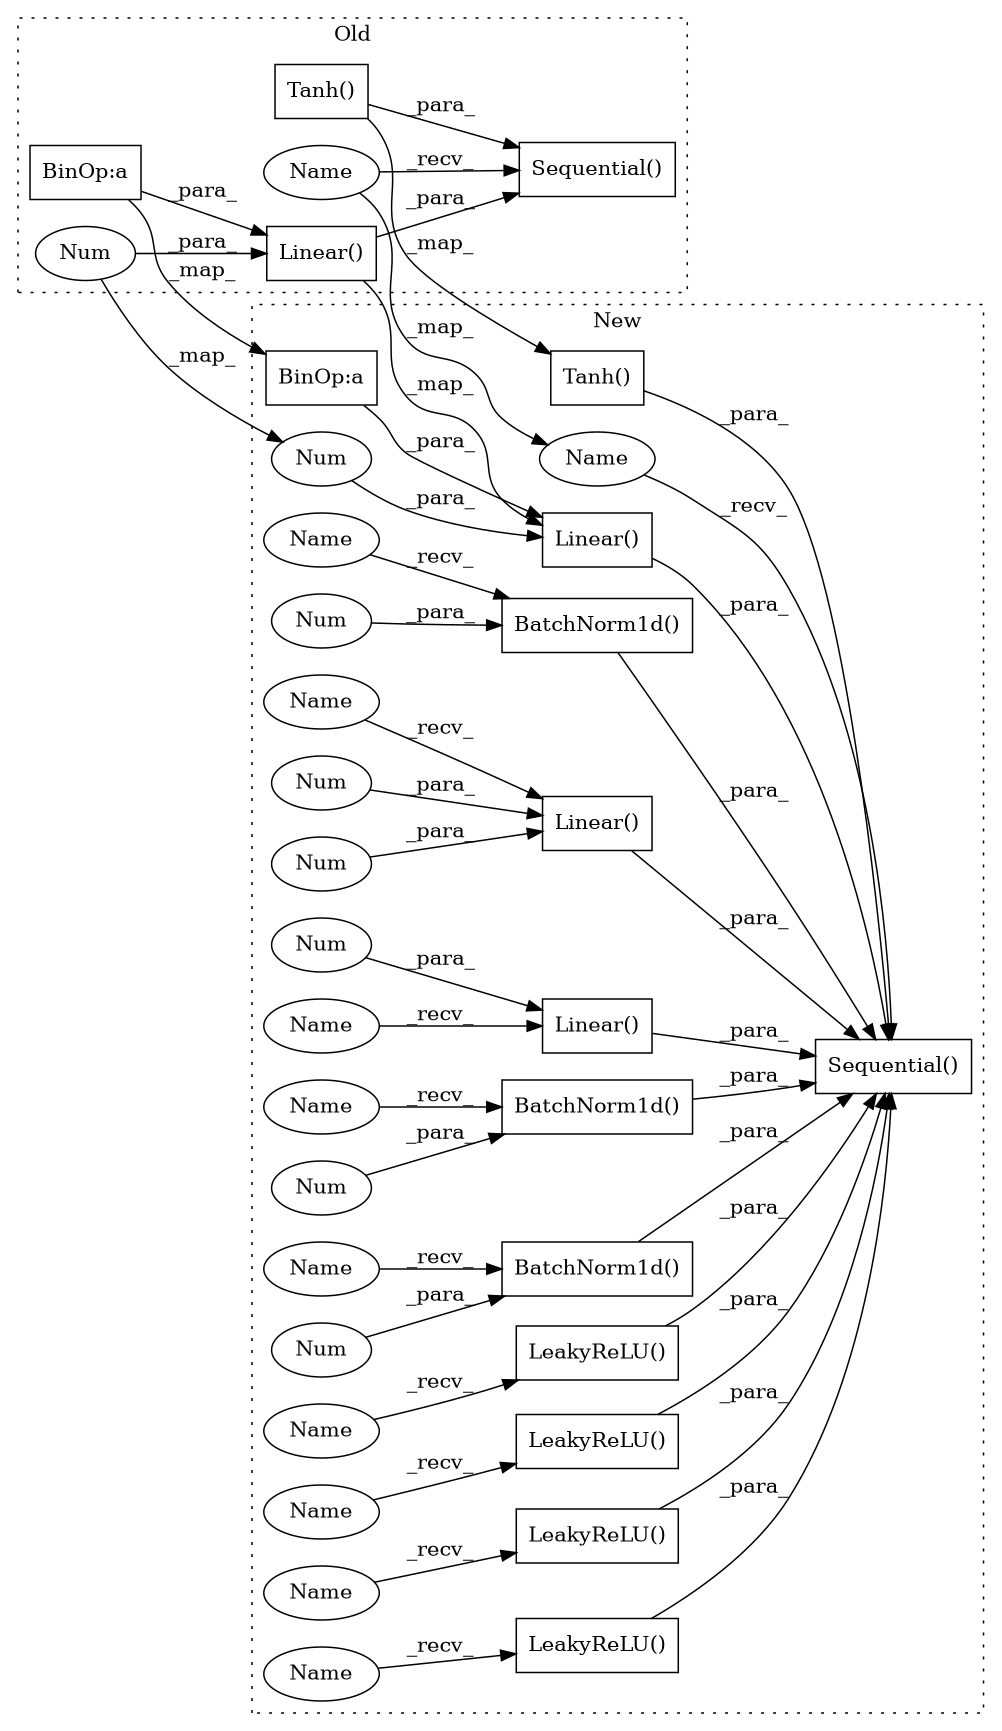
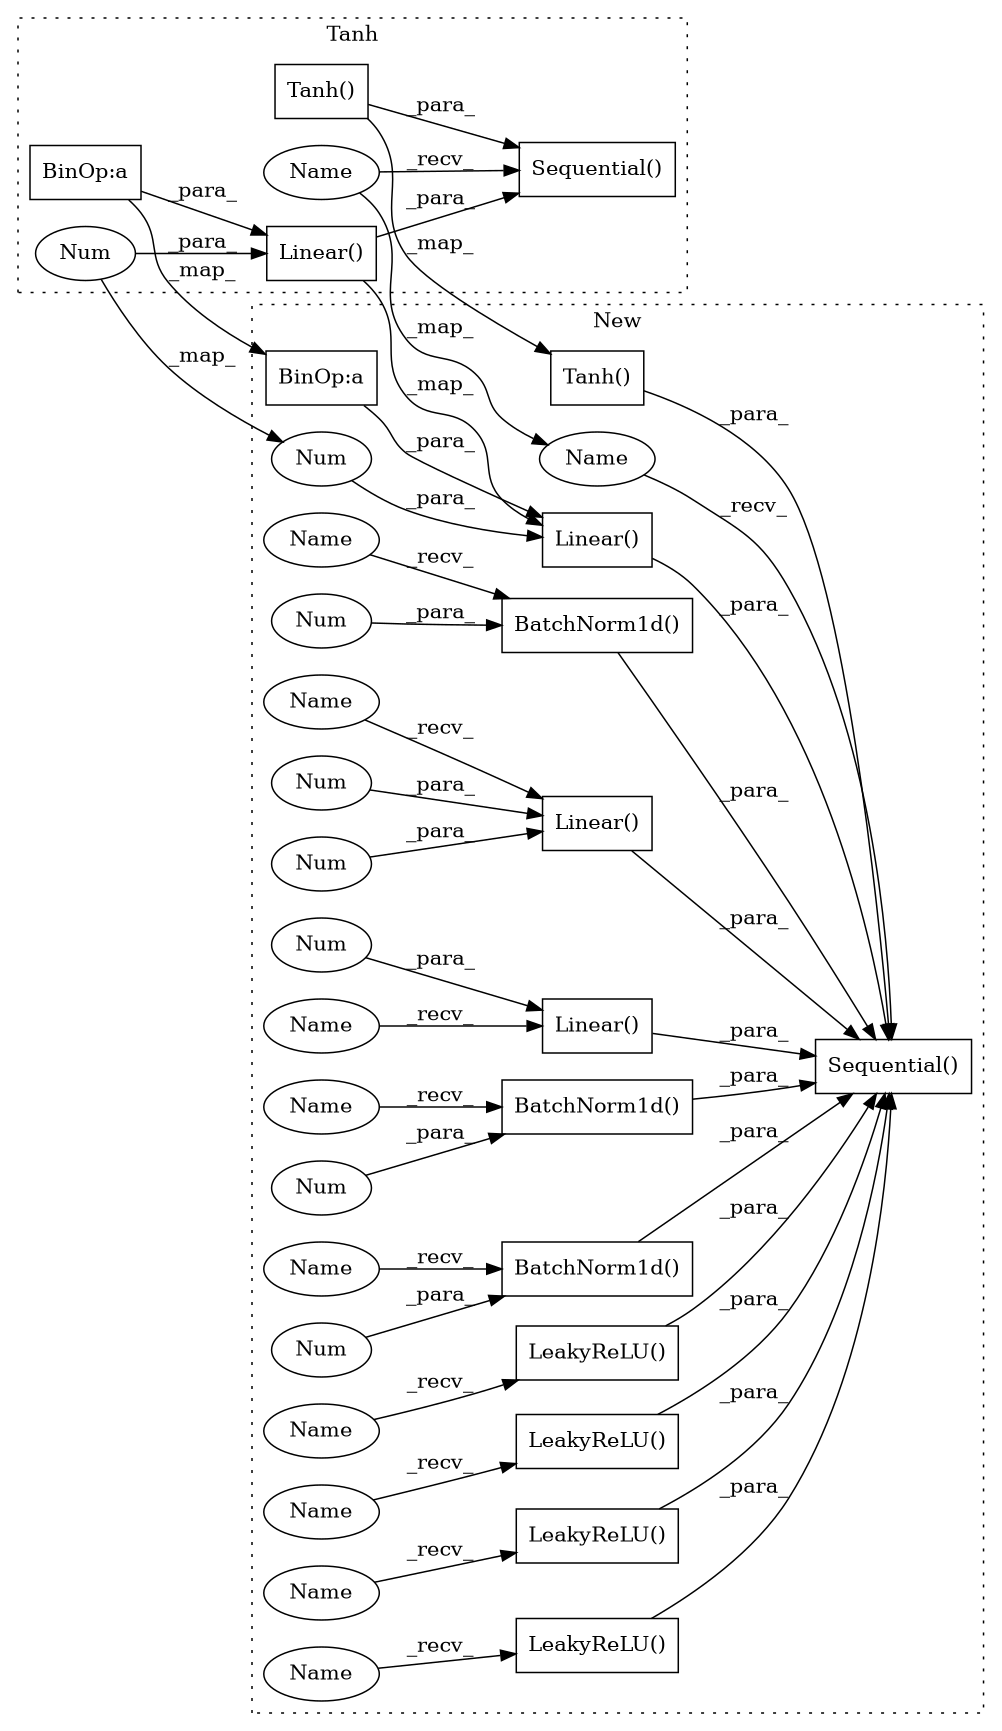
(353, 35) -> (353, 35)
